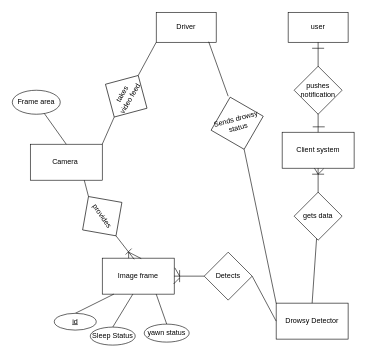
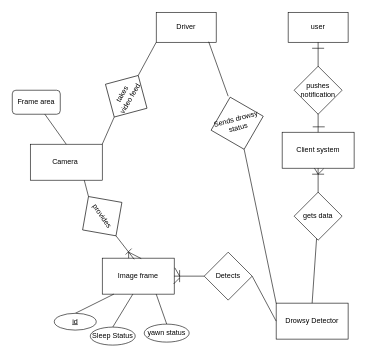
(36, 102) -> (36, 102)
